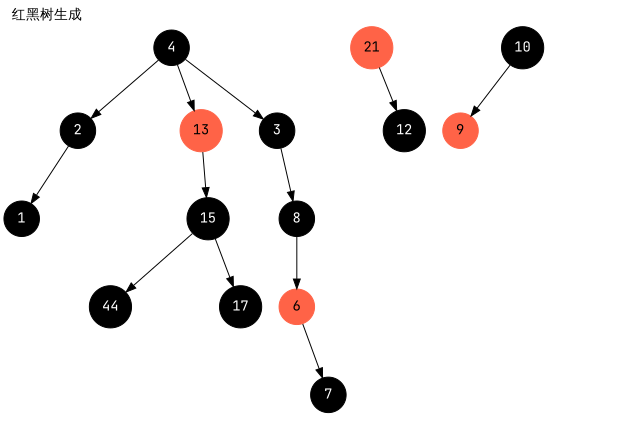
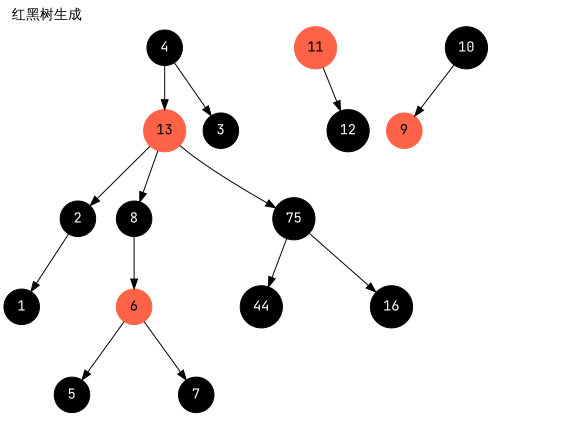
(372, 48) -> (316, 48)
(129, 86) -> (124, 172)
(286, 170) -> (151, 172)
(208, 219) -> (294, 219)
(241, 307) -> (391, 307)
none -> (72, 395)
